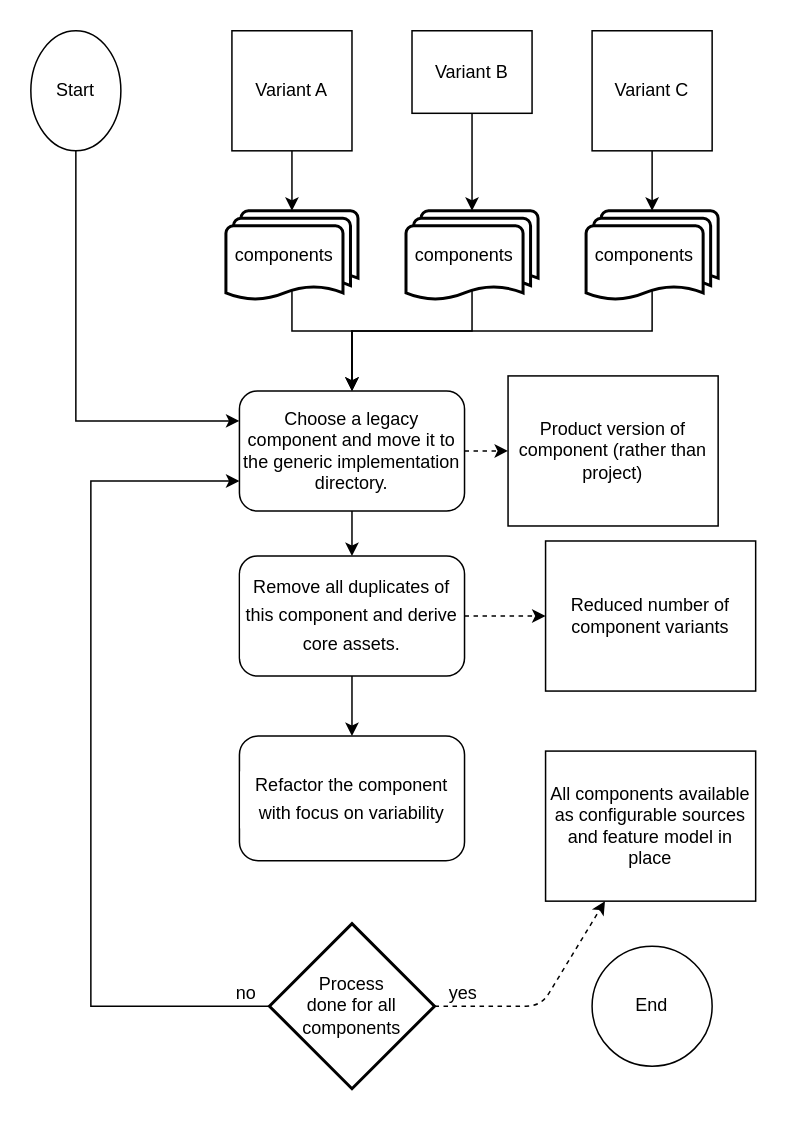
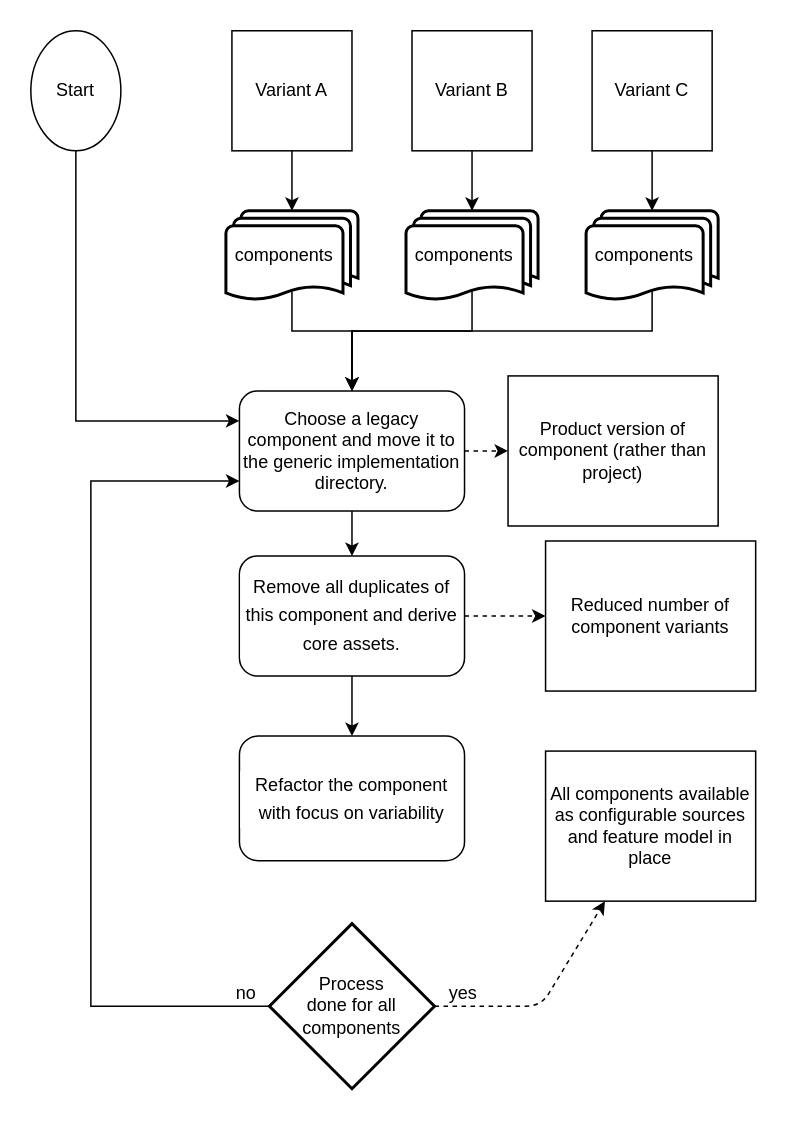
(472, 72) -> (472, 91)
(652, 1006) -> none
